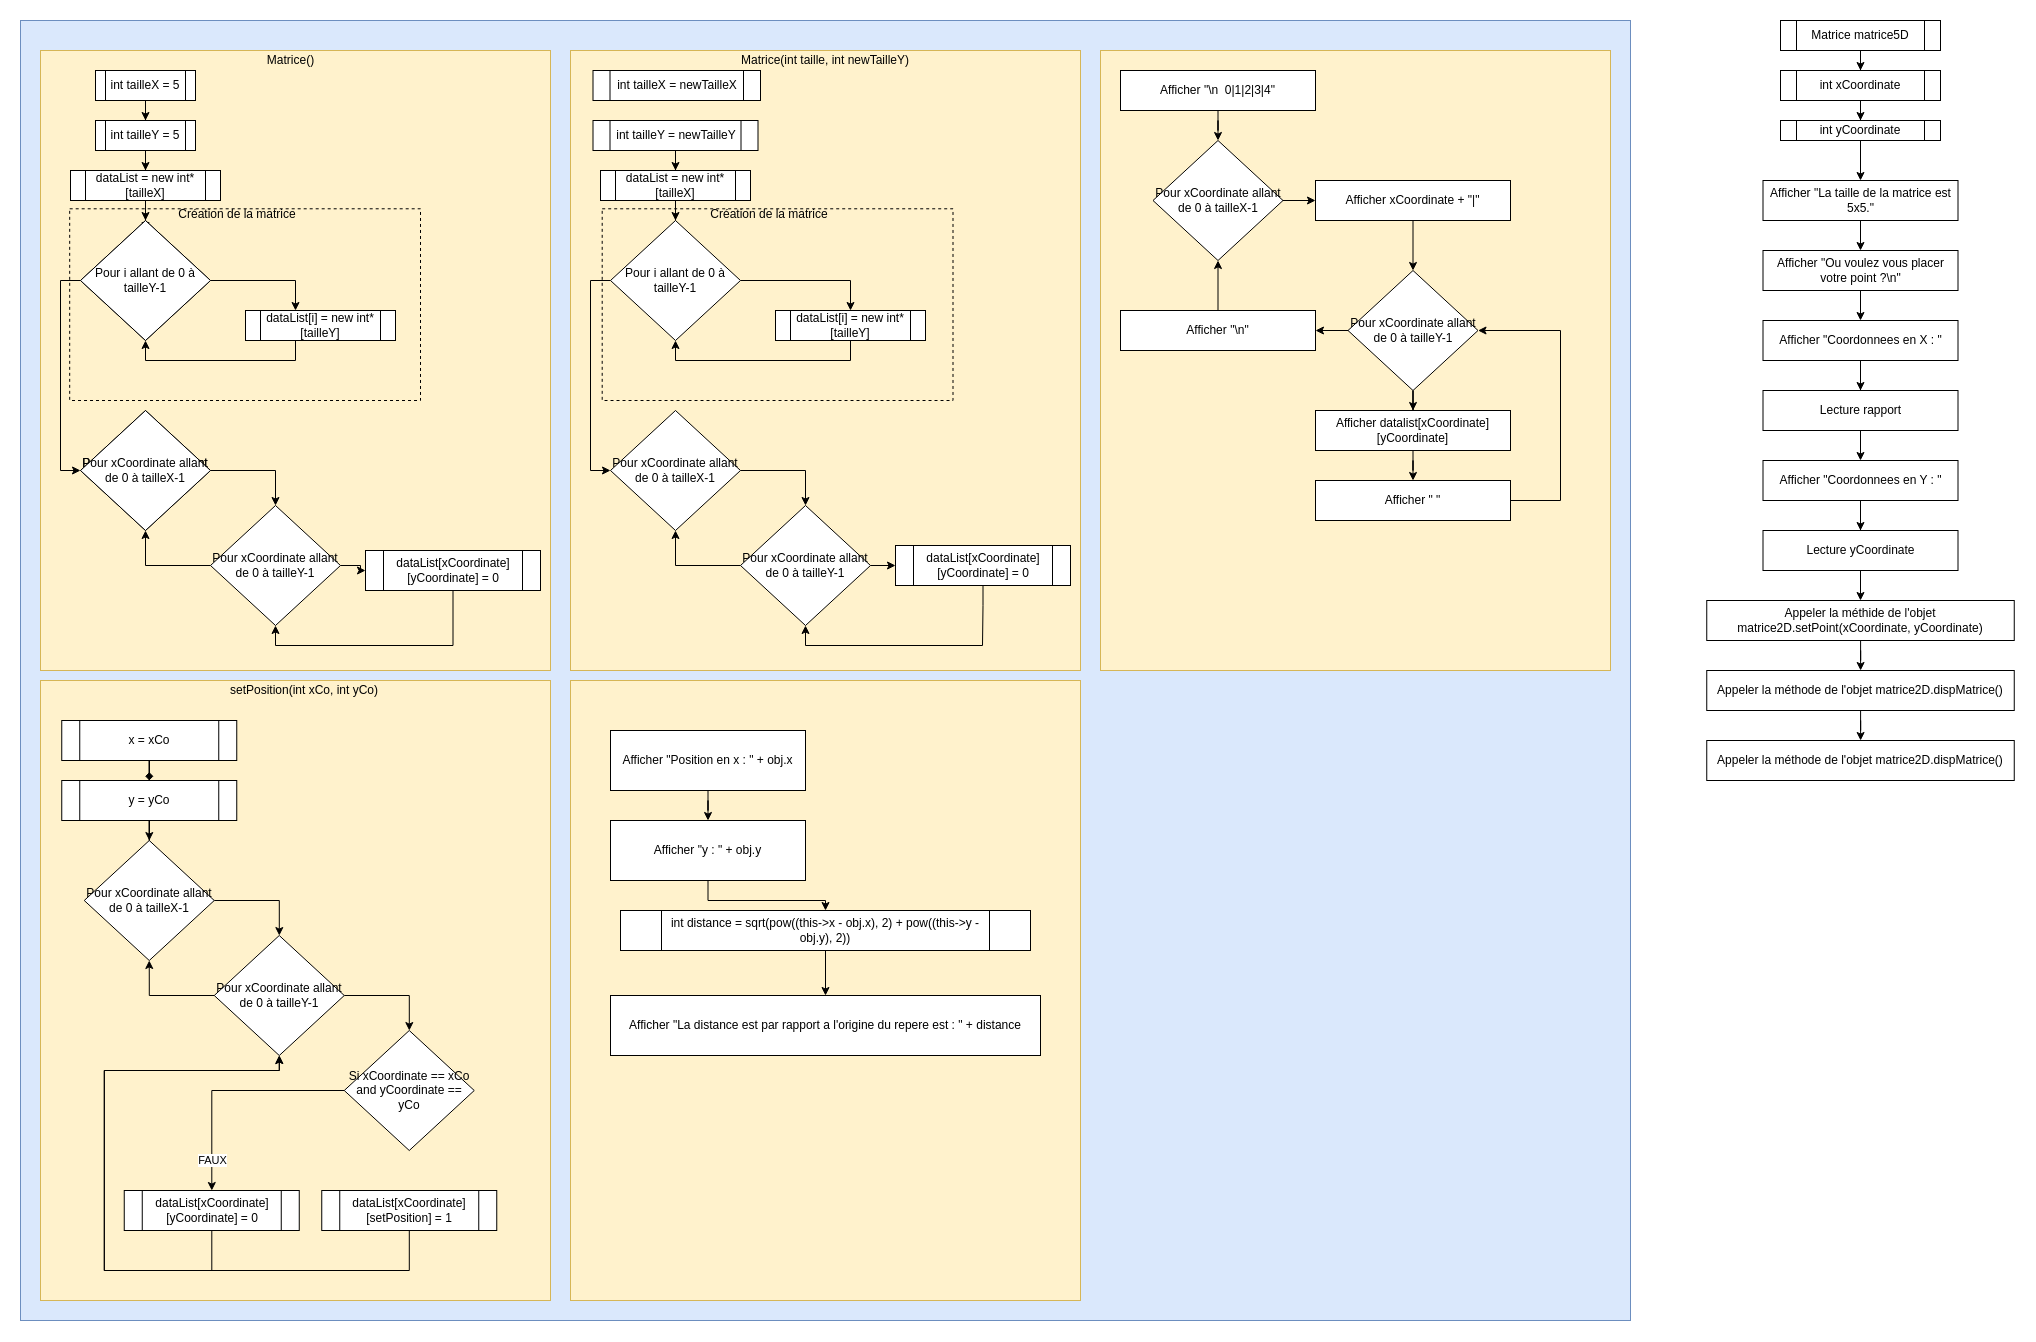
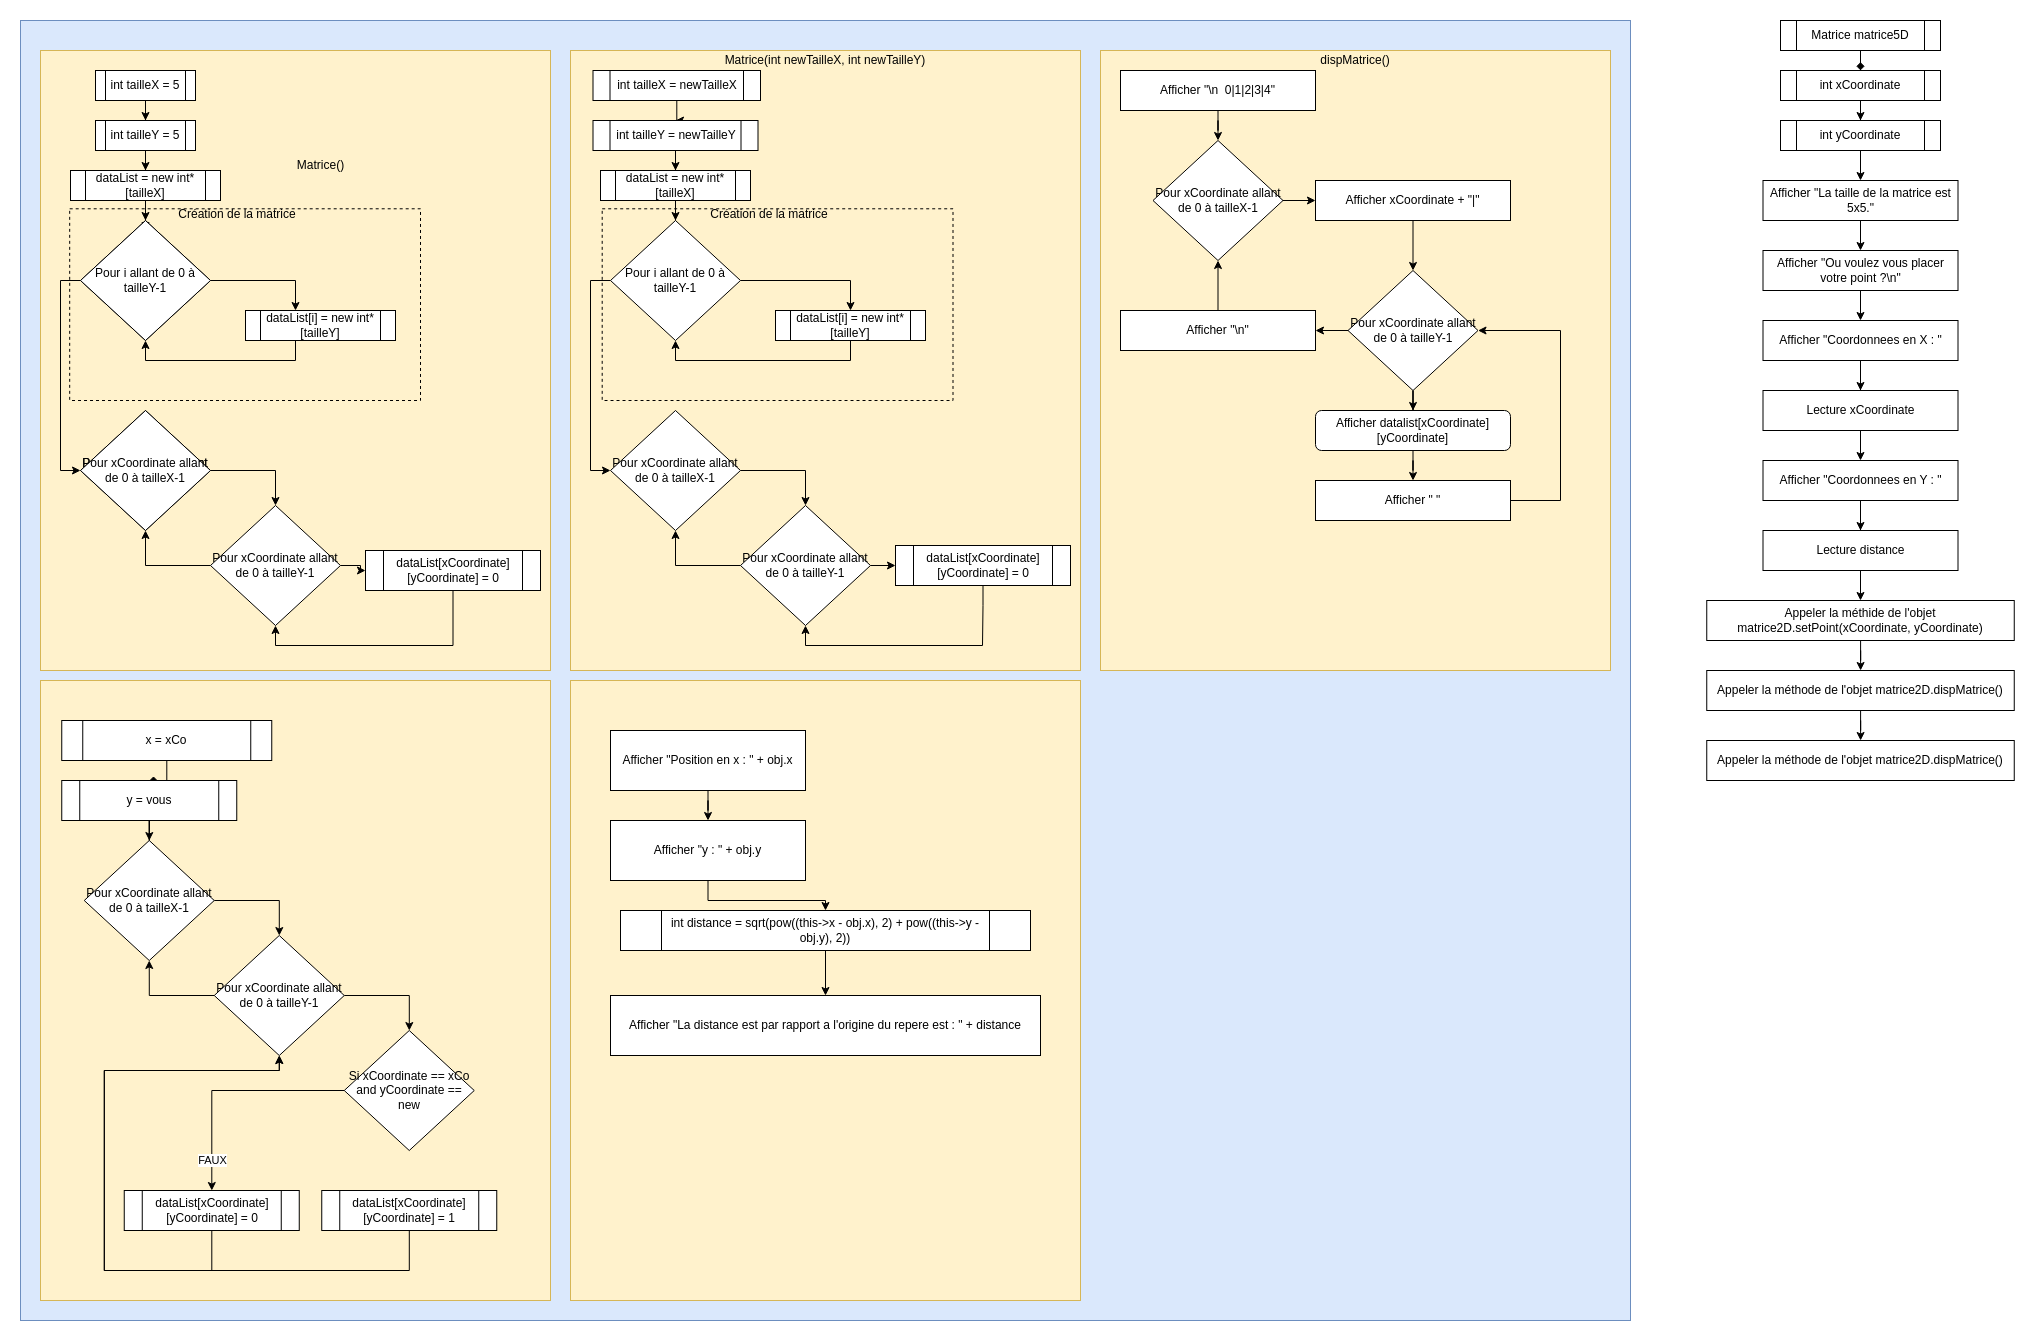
(291, 61) -> (321, 166)
(826, 61) -> (826, 61)
none -> (1356, 61)
(1861, 62) -> (1861, 62)
none -> (677, 113)
(1861, 131) -> (1861, 136)
(1861, 411) -> (1861, 411)
(1413, 431) -> (1413, 431)
(1861, 551) -> (1861, 551)
(304, 691) -> none
(149, 741) -> (167, 741)
(150, 801) -> (150, 801)
(410, 1091) -> (410, 1091)
(410, 1211) -> (410, 1211)
